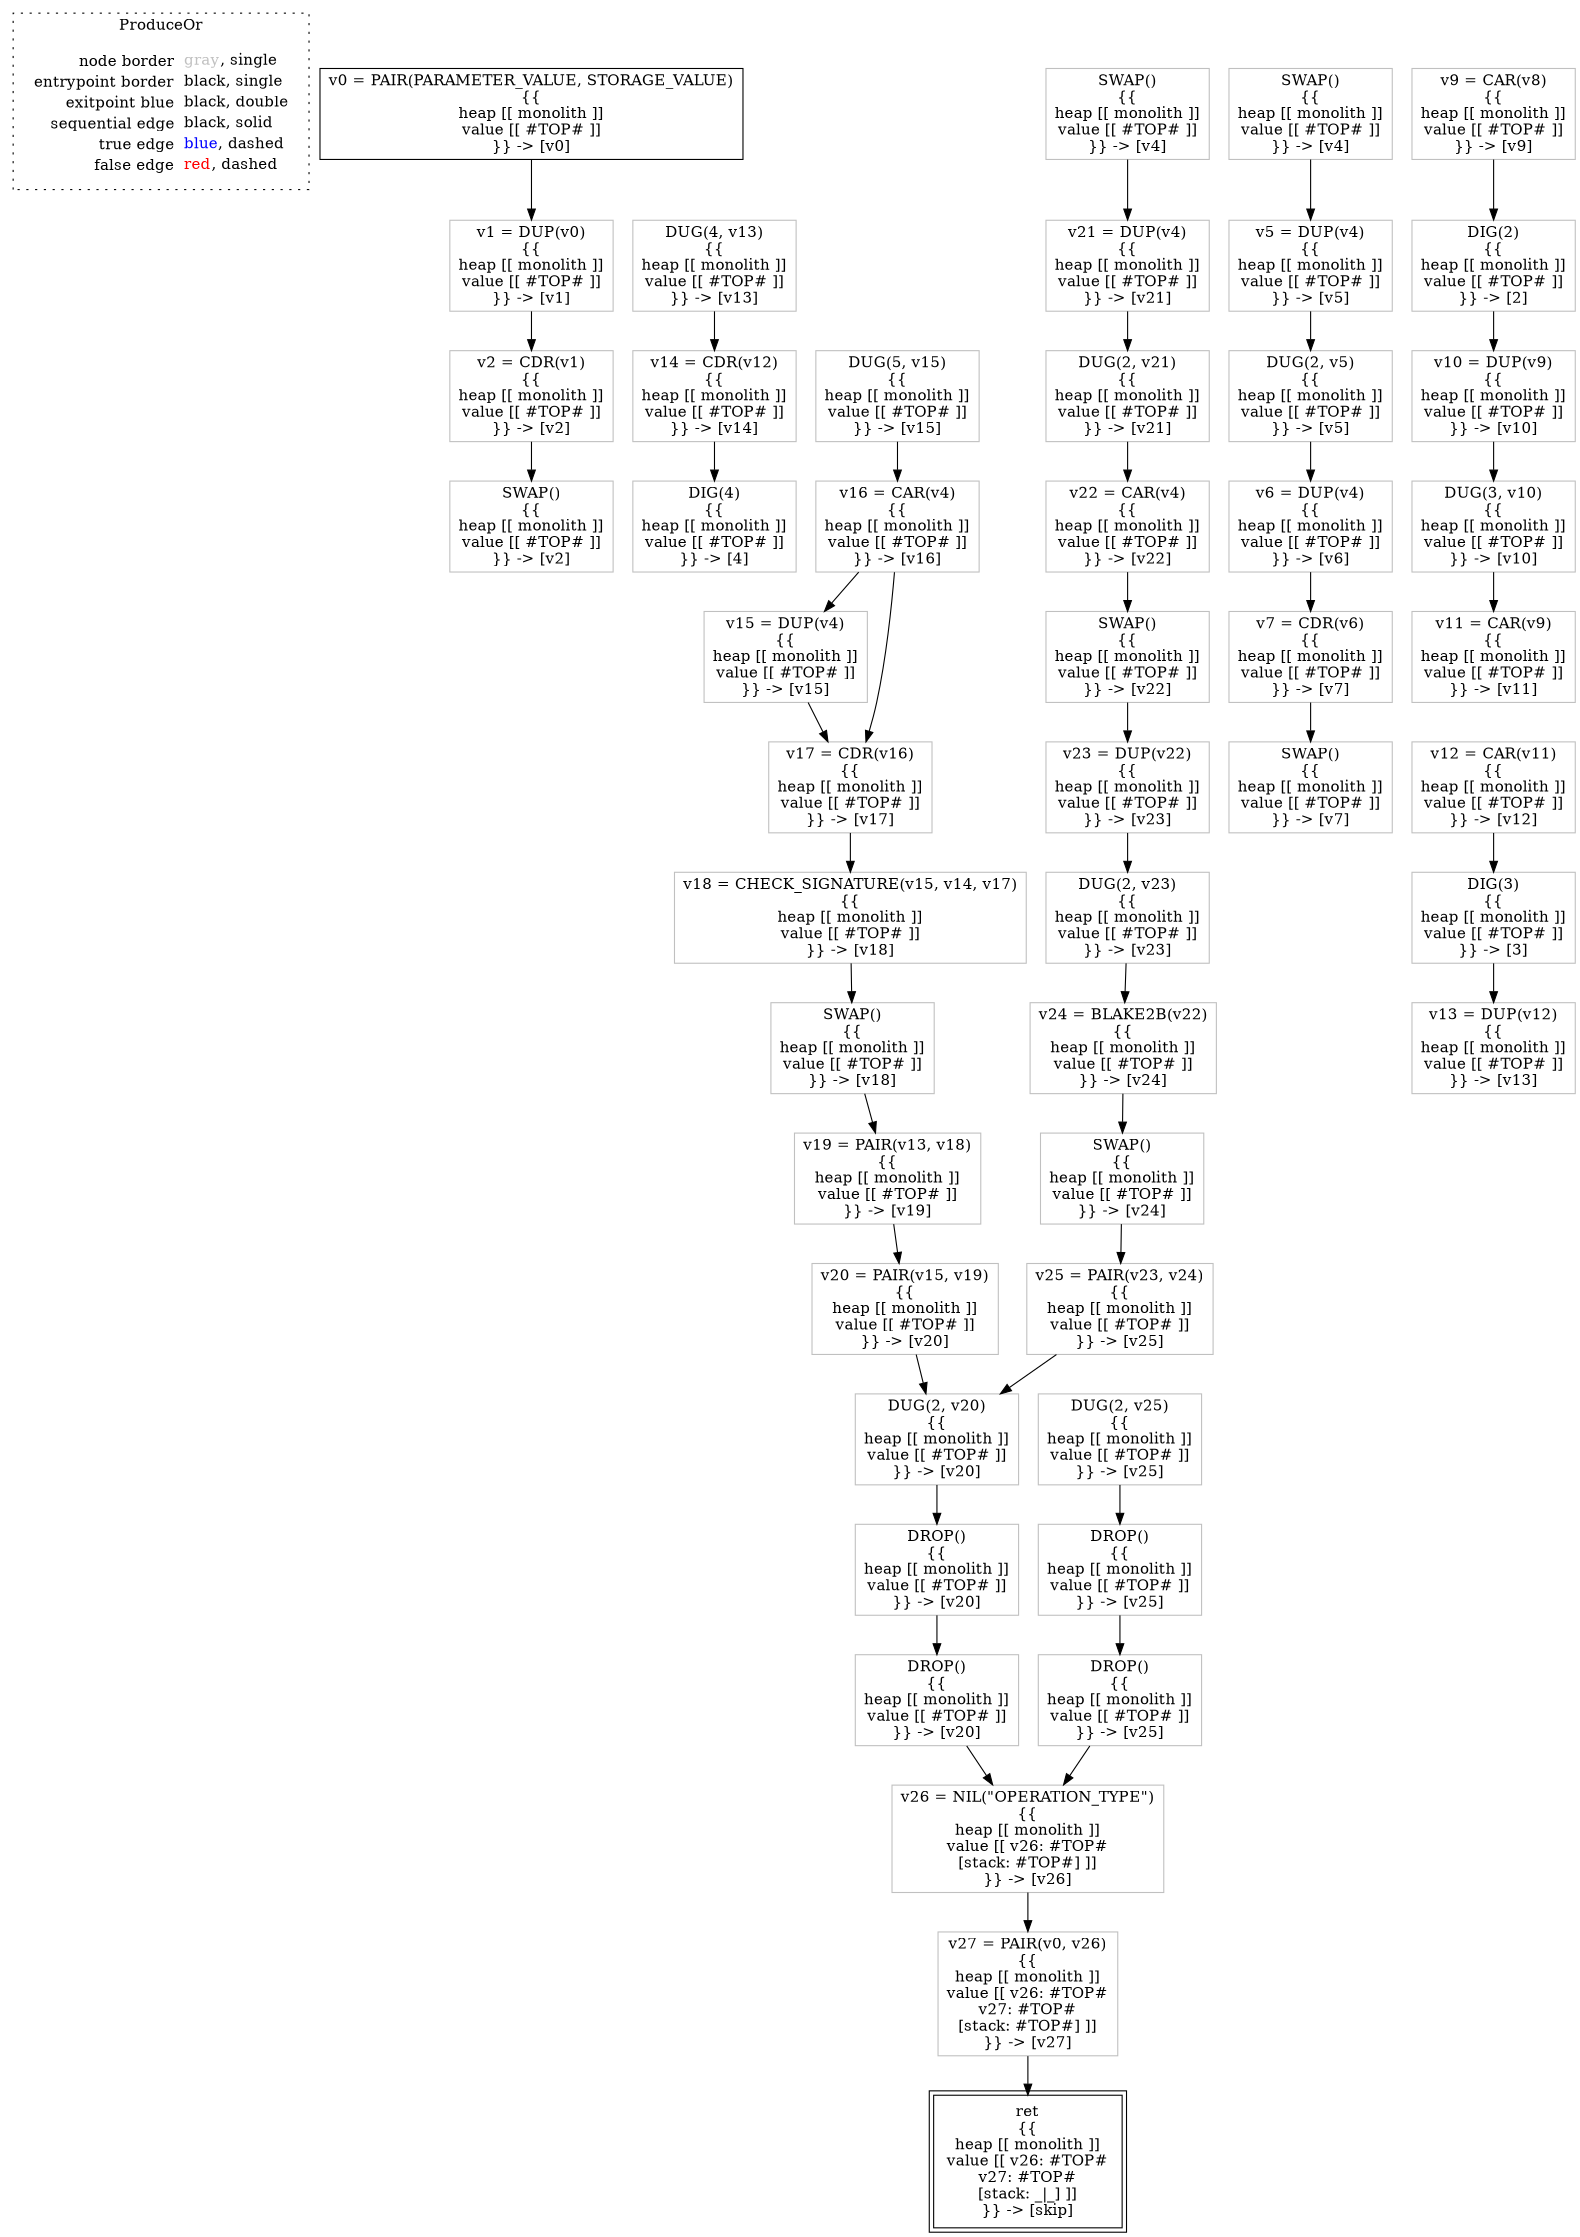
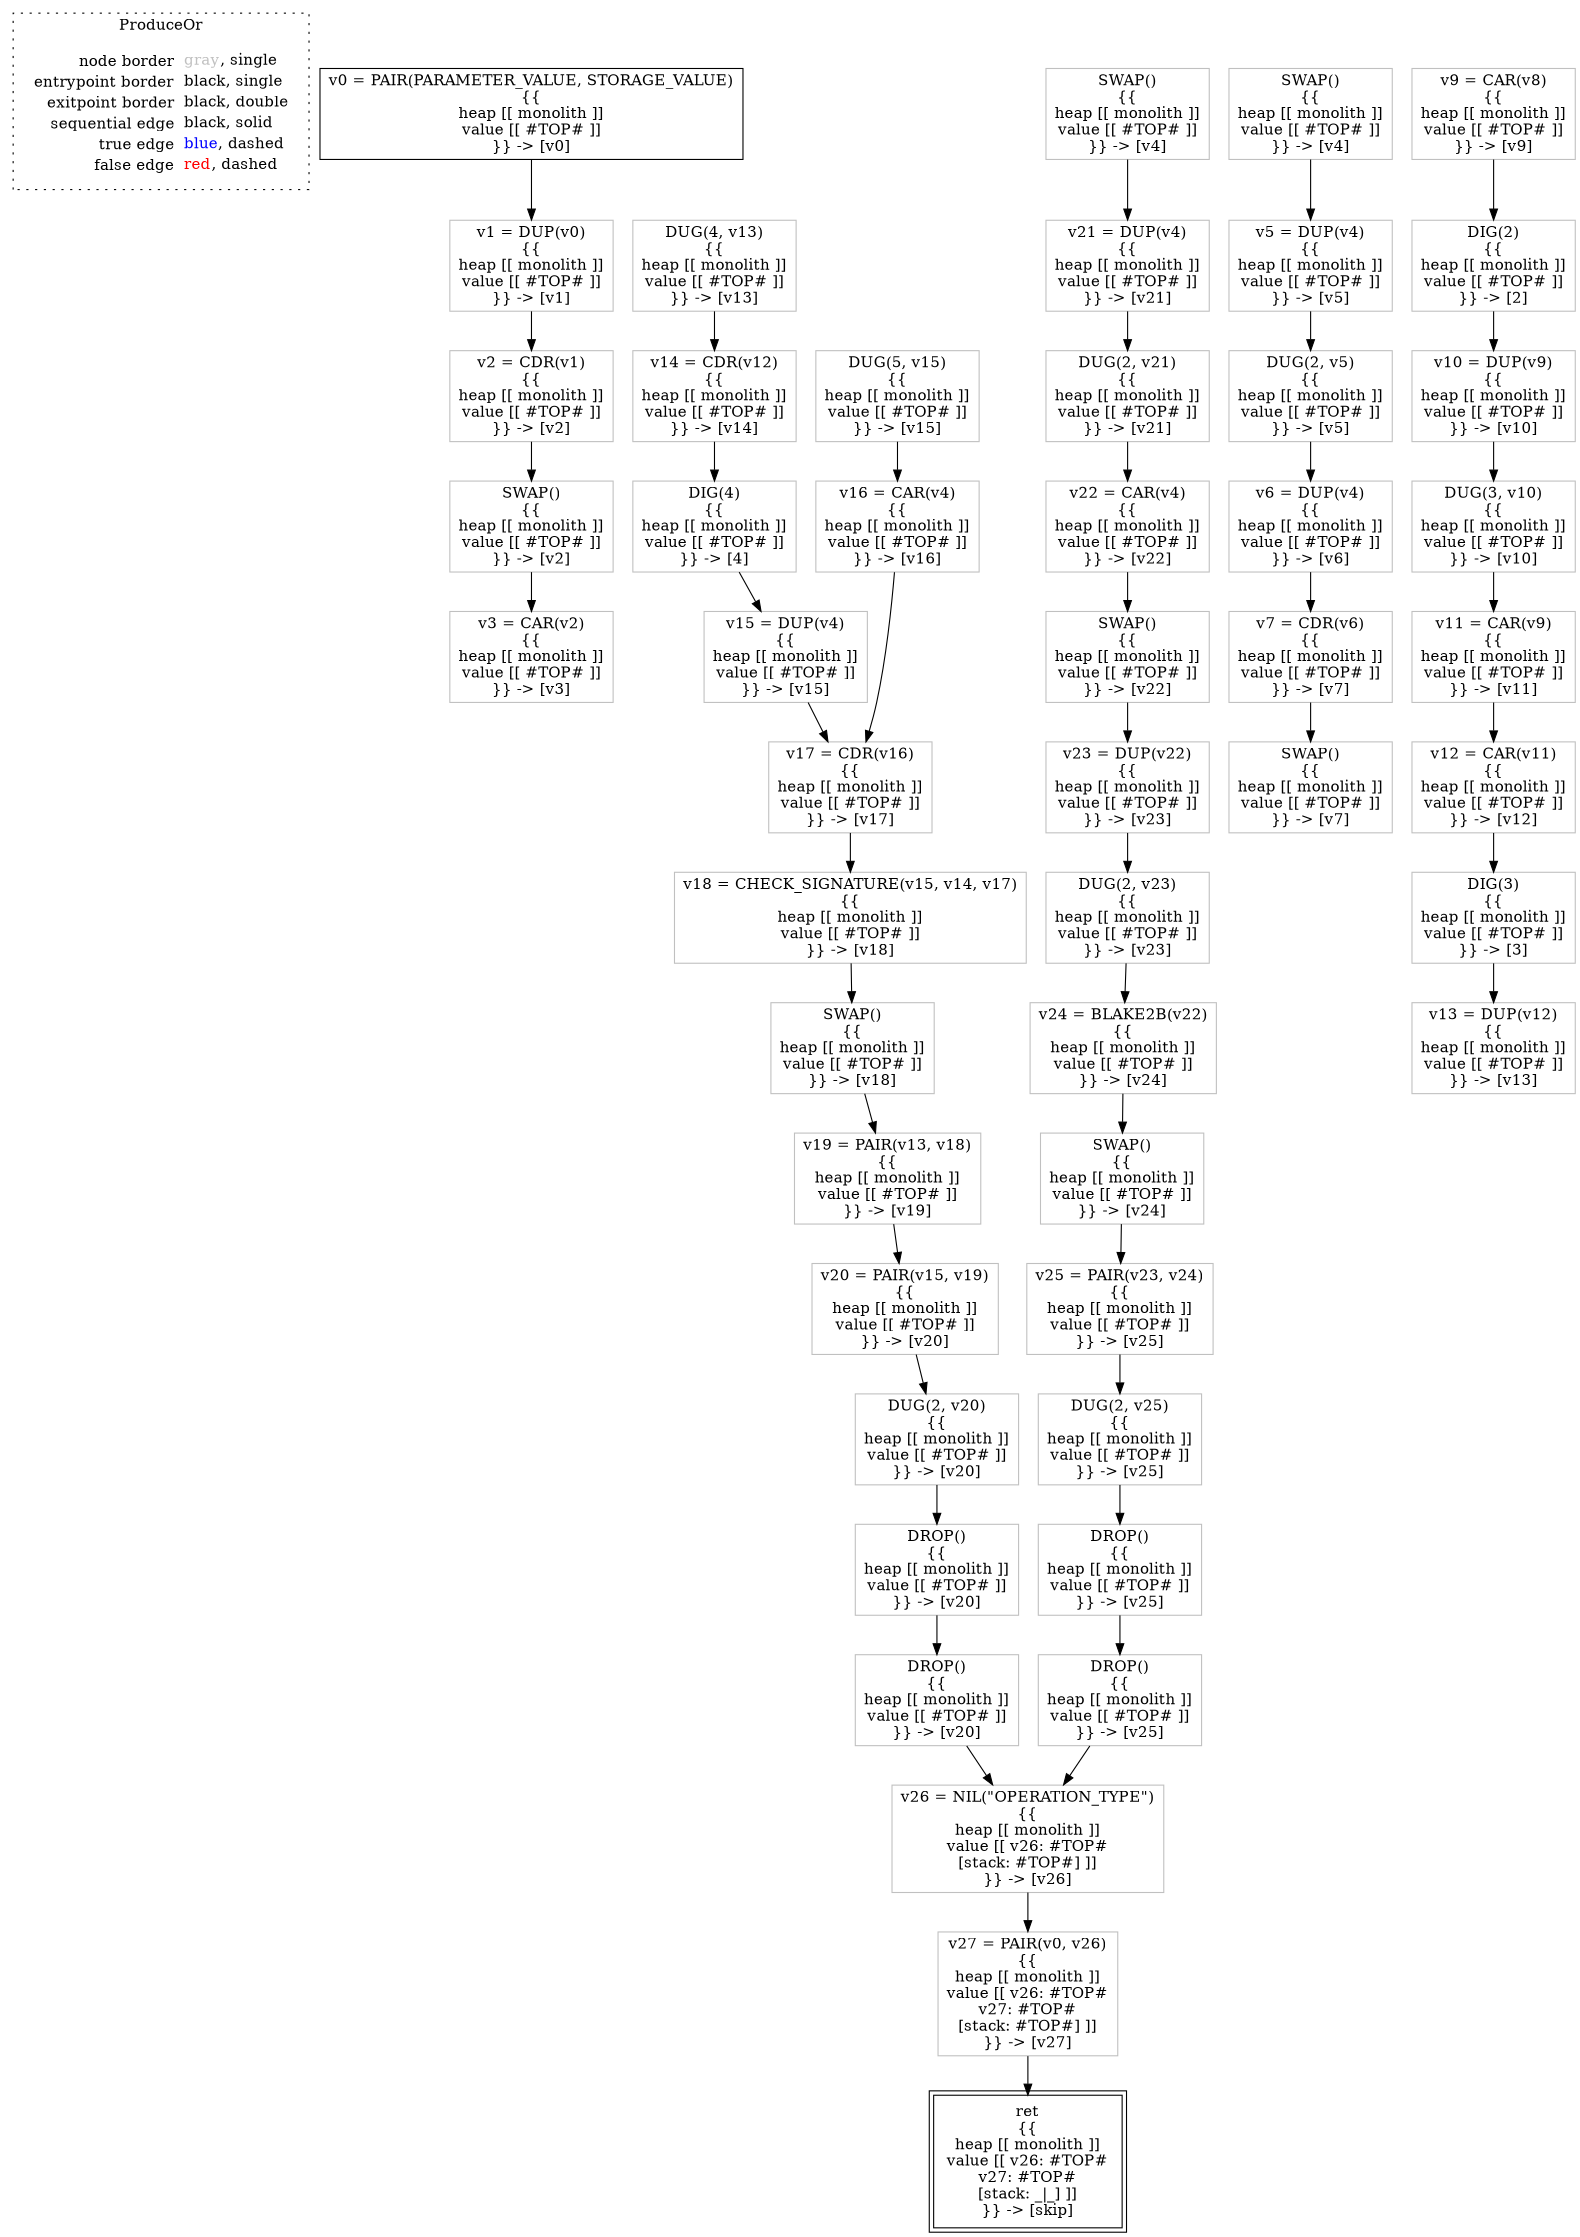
(123, 103) -> (113, 103)
(845, 588) -> (747, 587)
none -> (531, 657)
none -> (1494, 717)
(1033, 1371) -> (1120, 1369)
